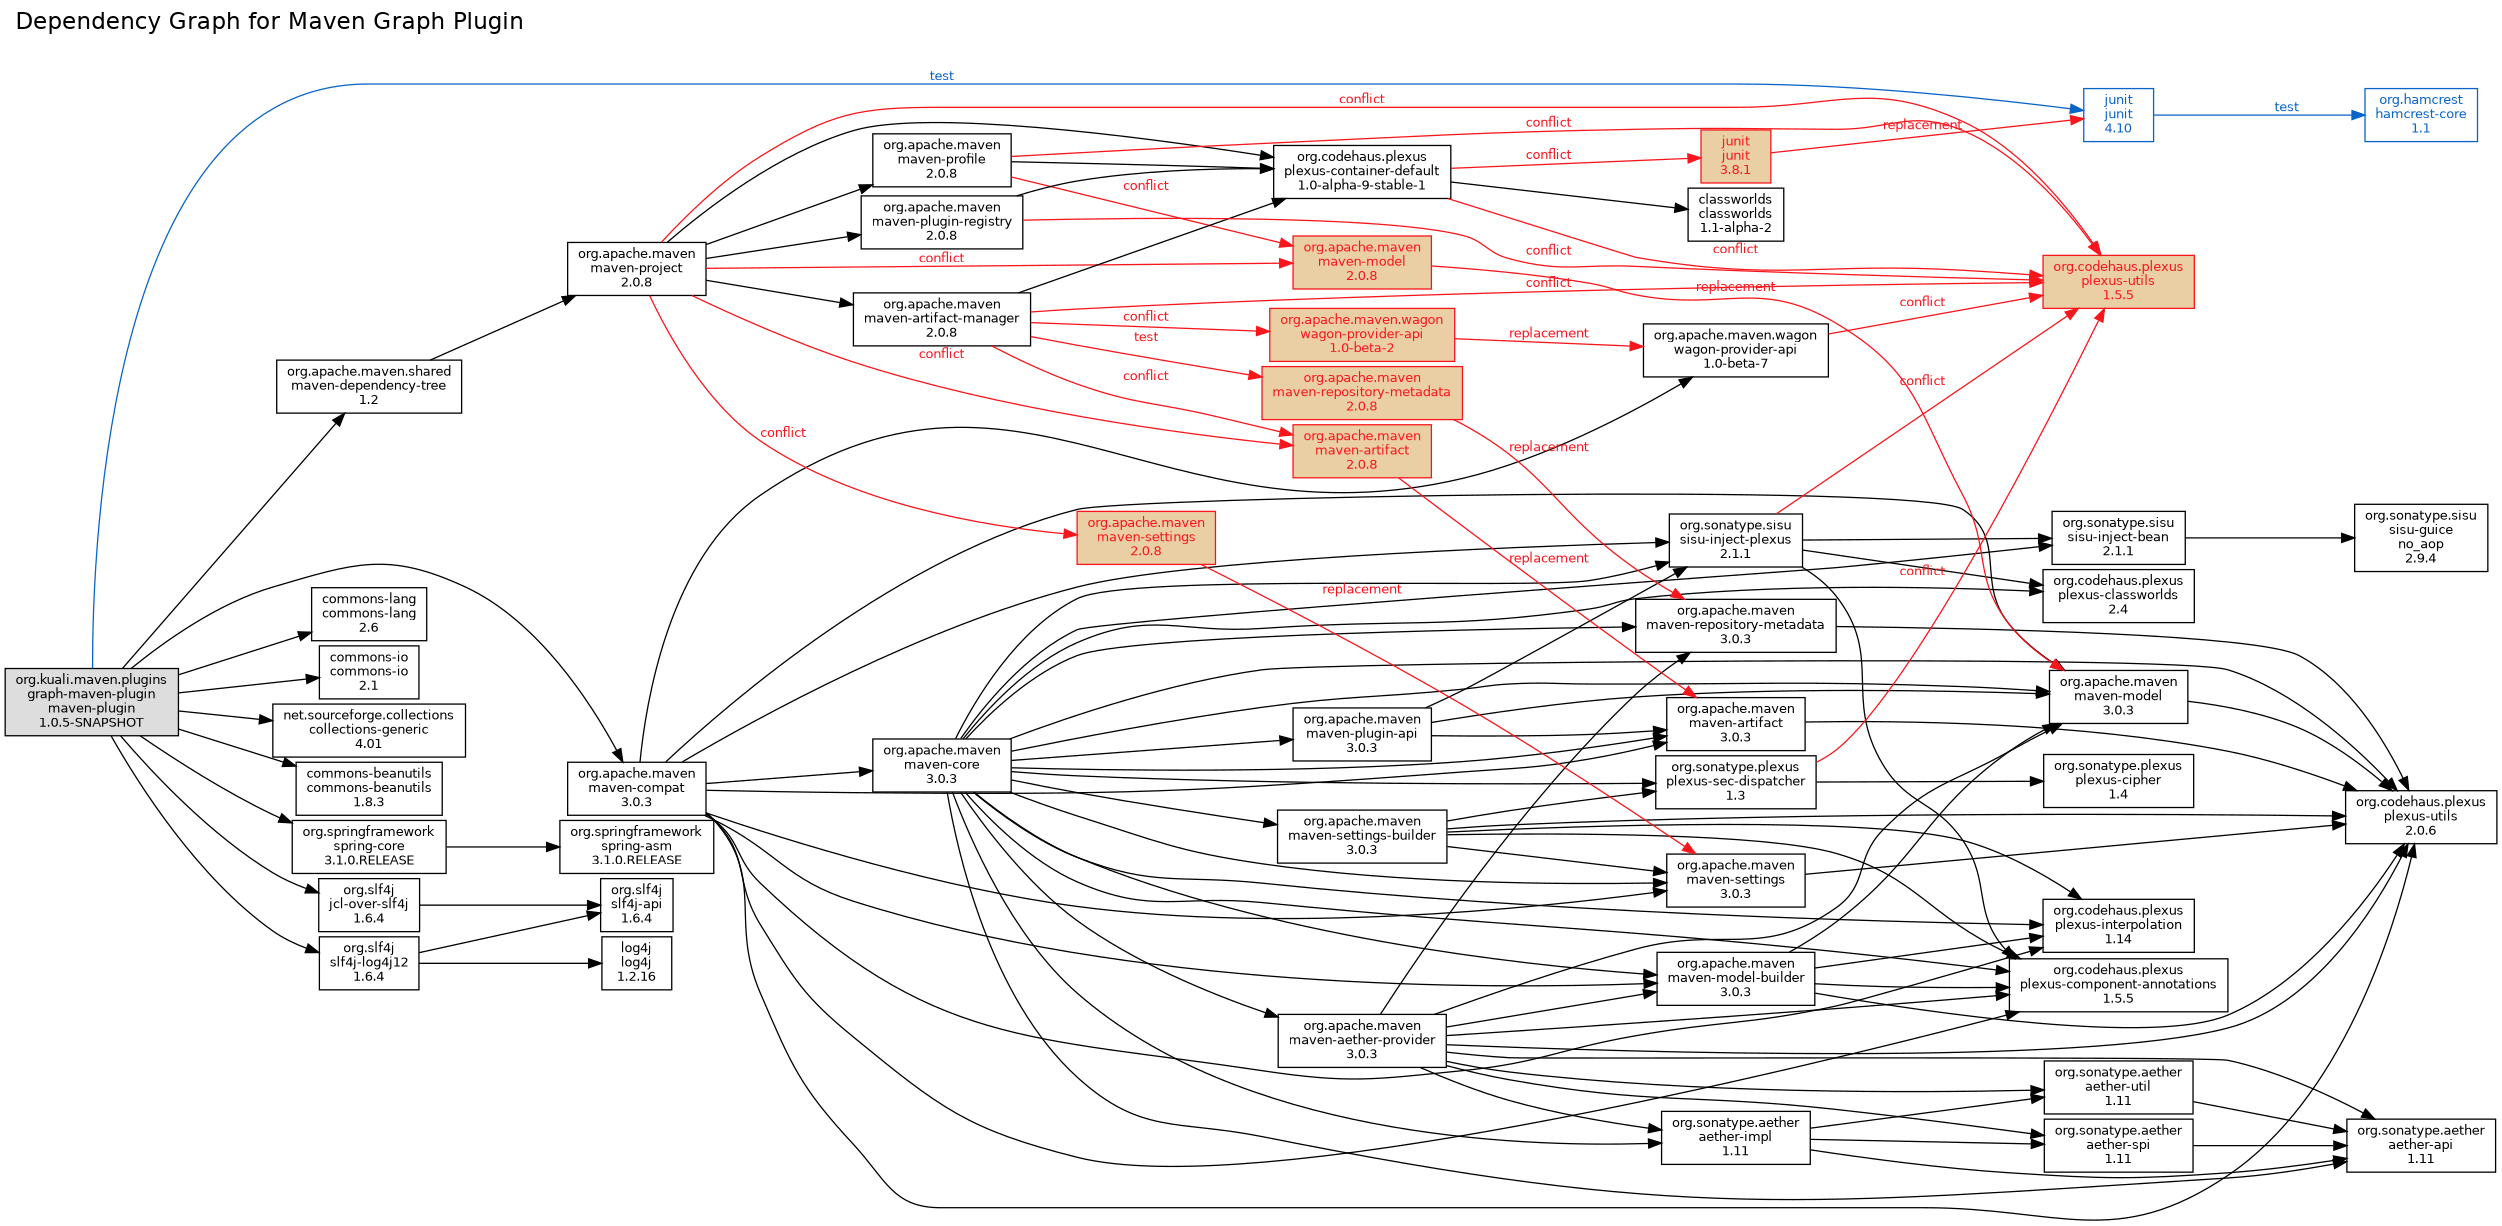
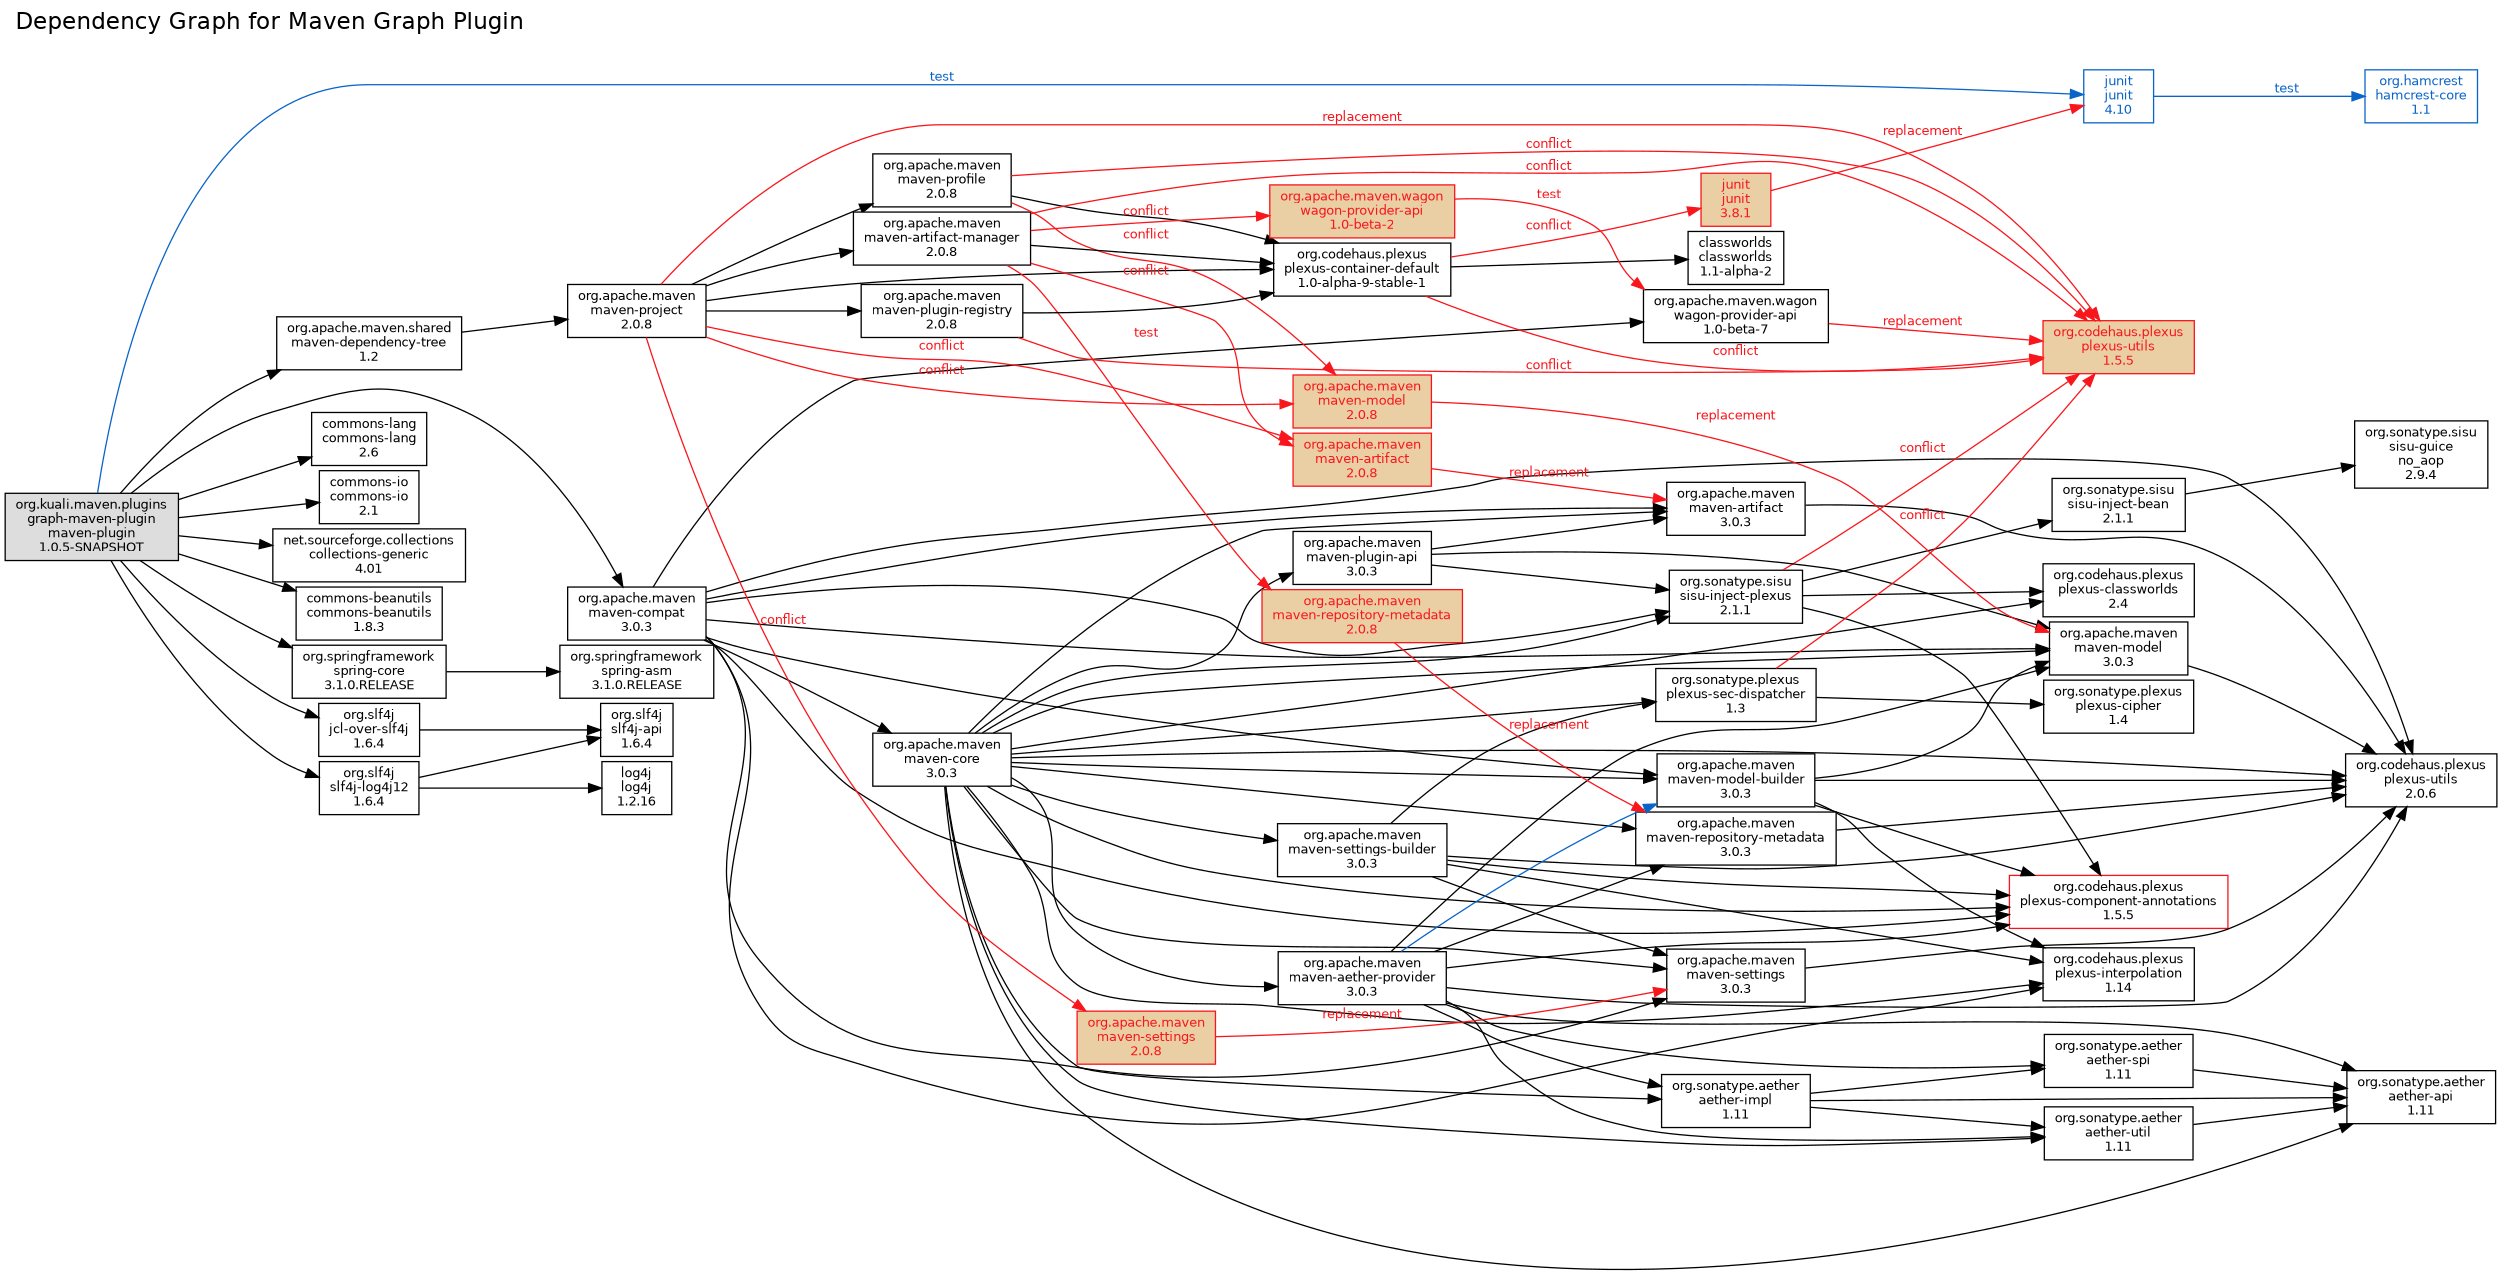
(1362, 100) -> (1362, 118)
(1923, 303) -> (1923, 322)
(1549, 334) -> (1549, 195)
(1478, 594) -> (1387, 1126)
(2119, 985) -> (2119, 902)
(1545, 1011) -> (1502, 886)
